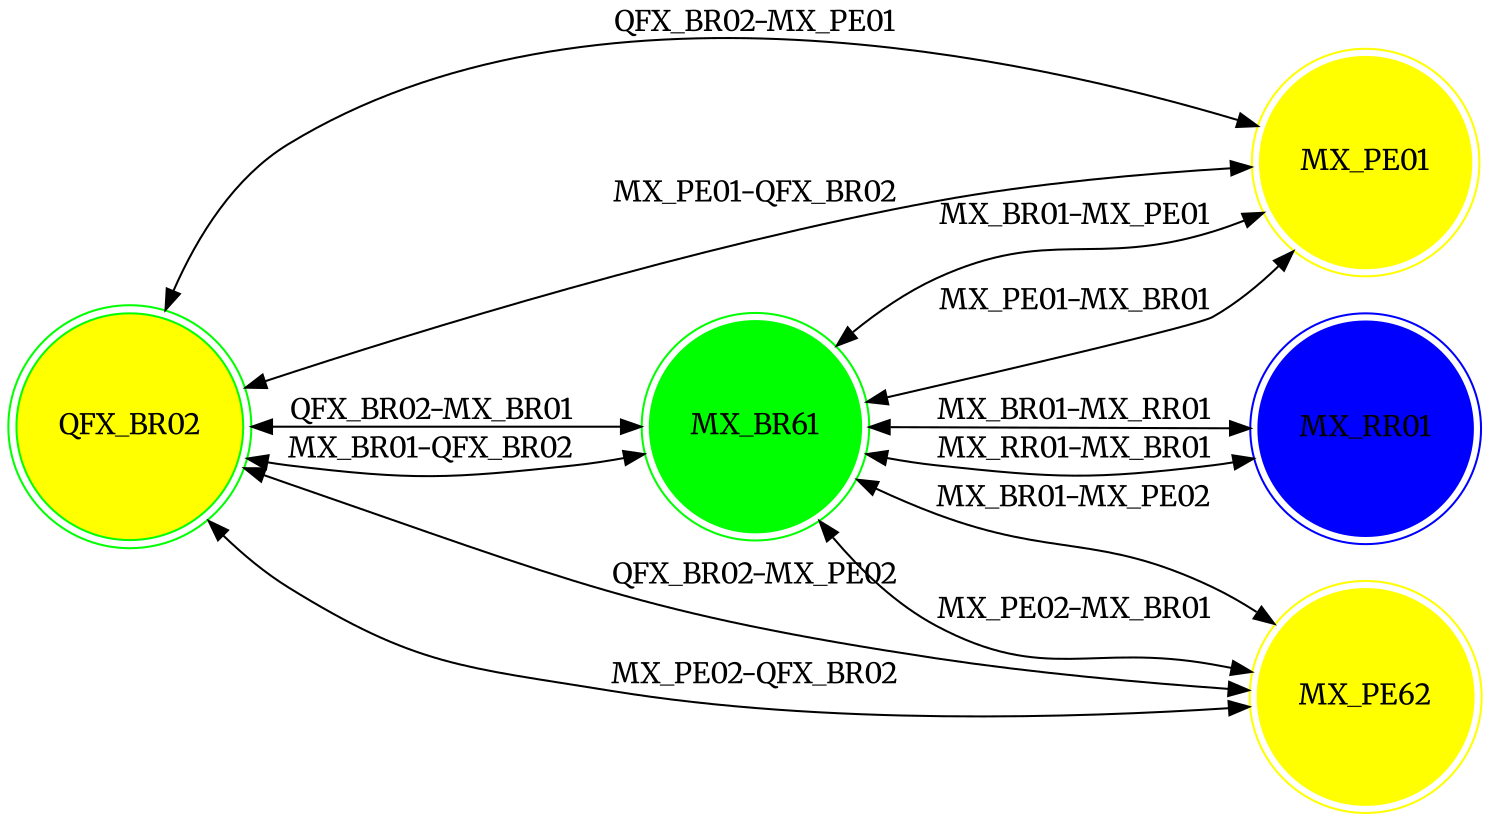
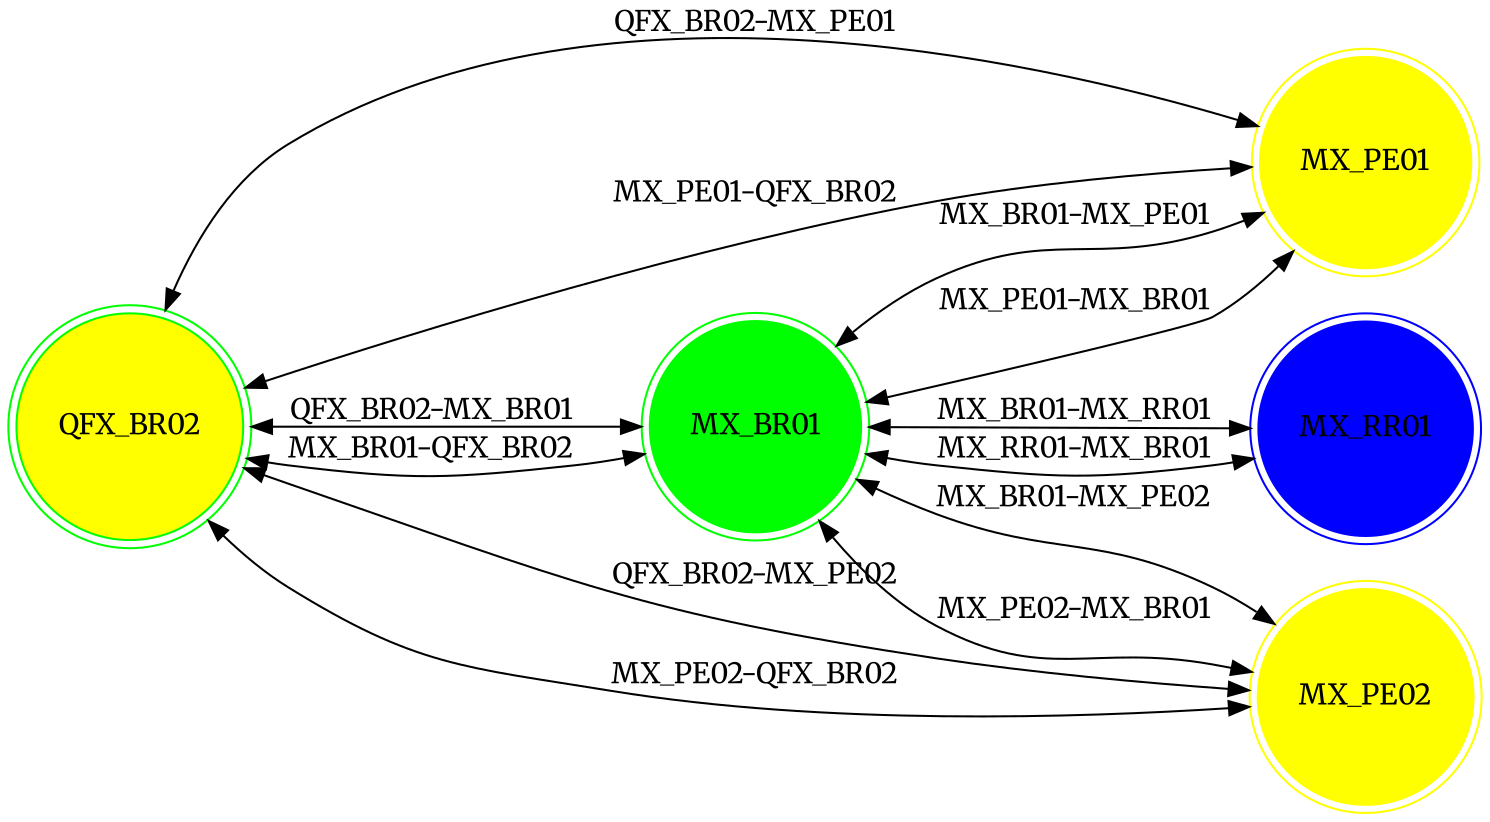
(755, 427) -> (755, 427)
(1366, 697) -> (1366, 697)
